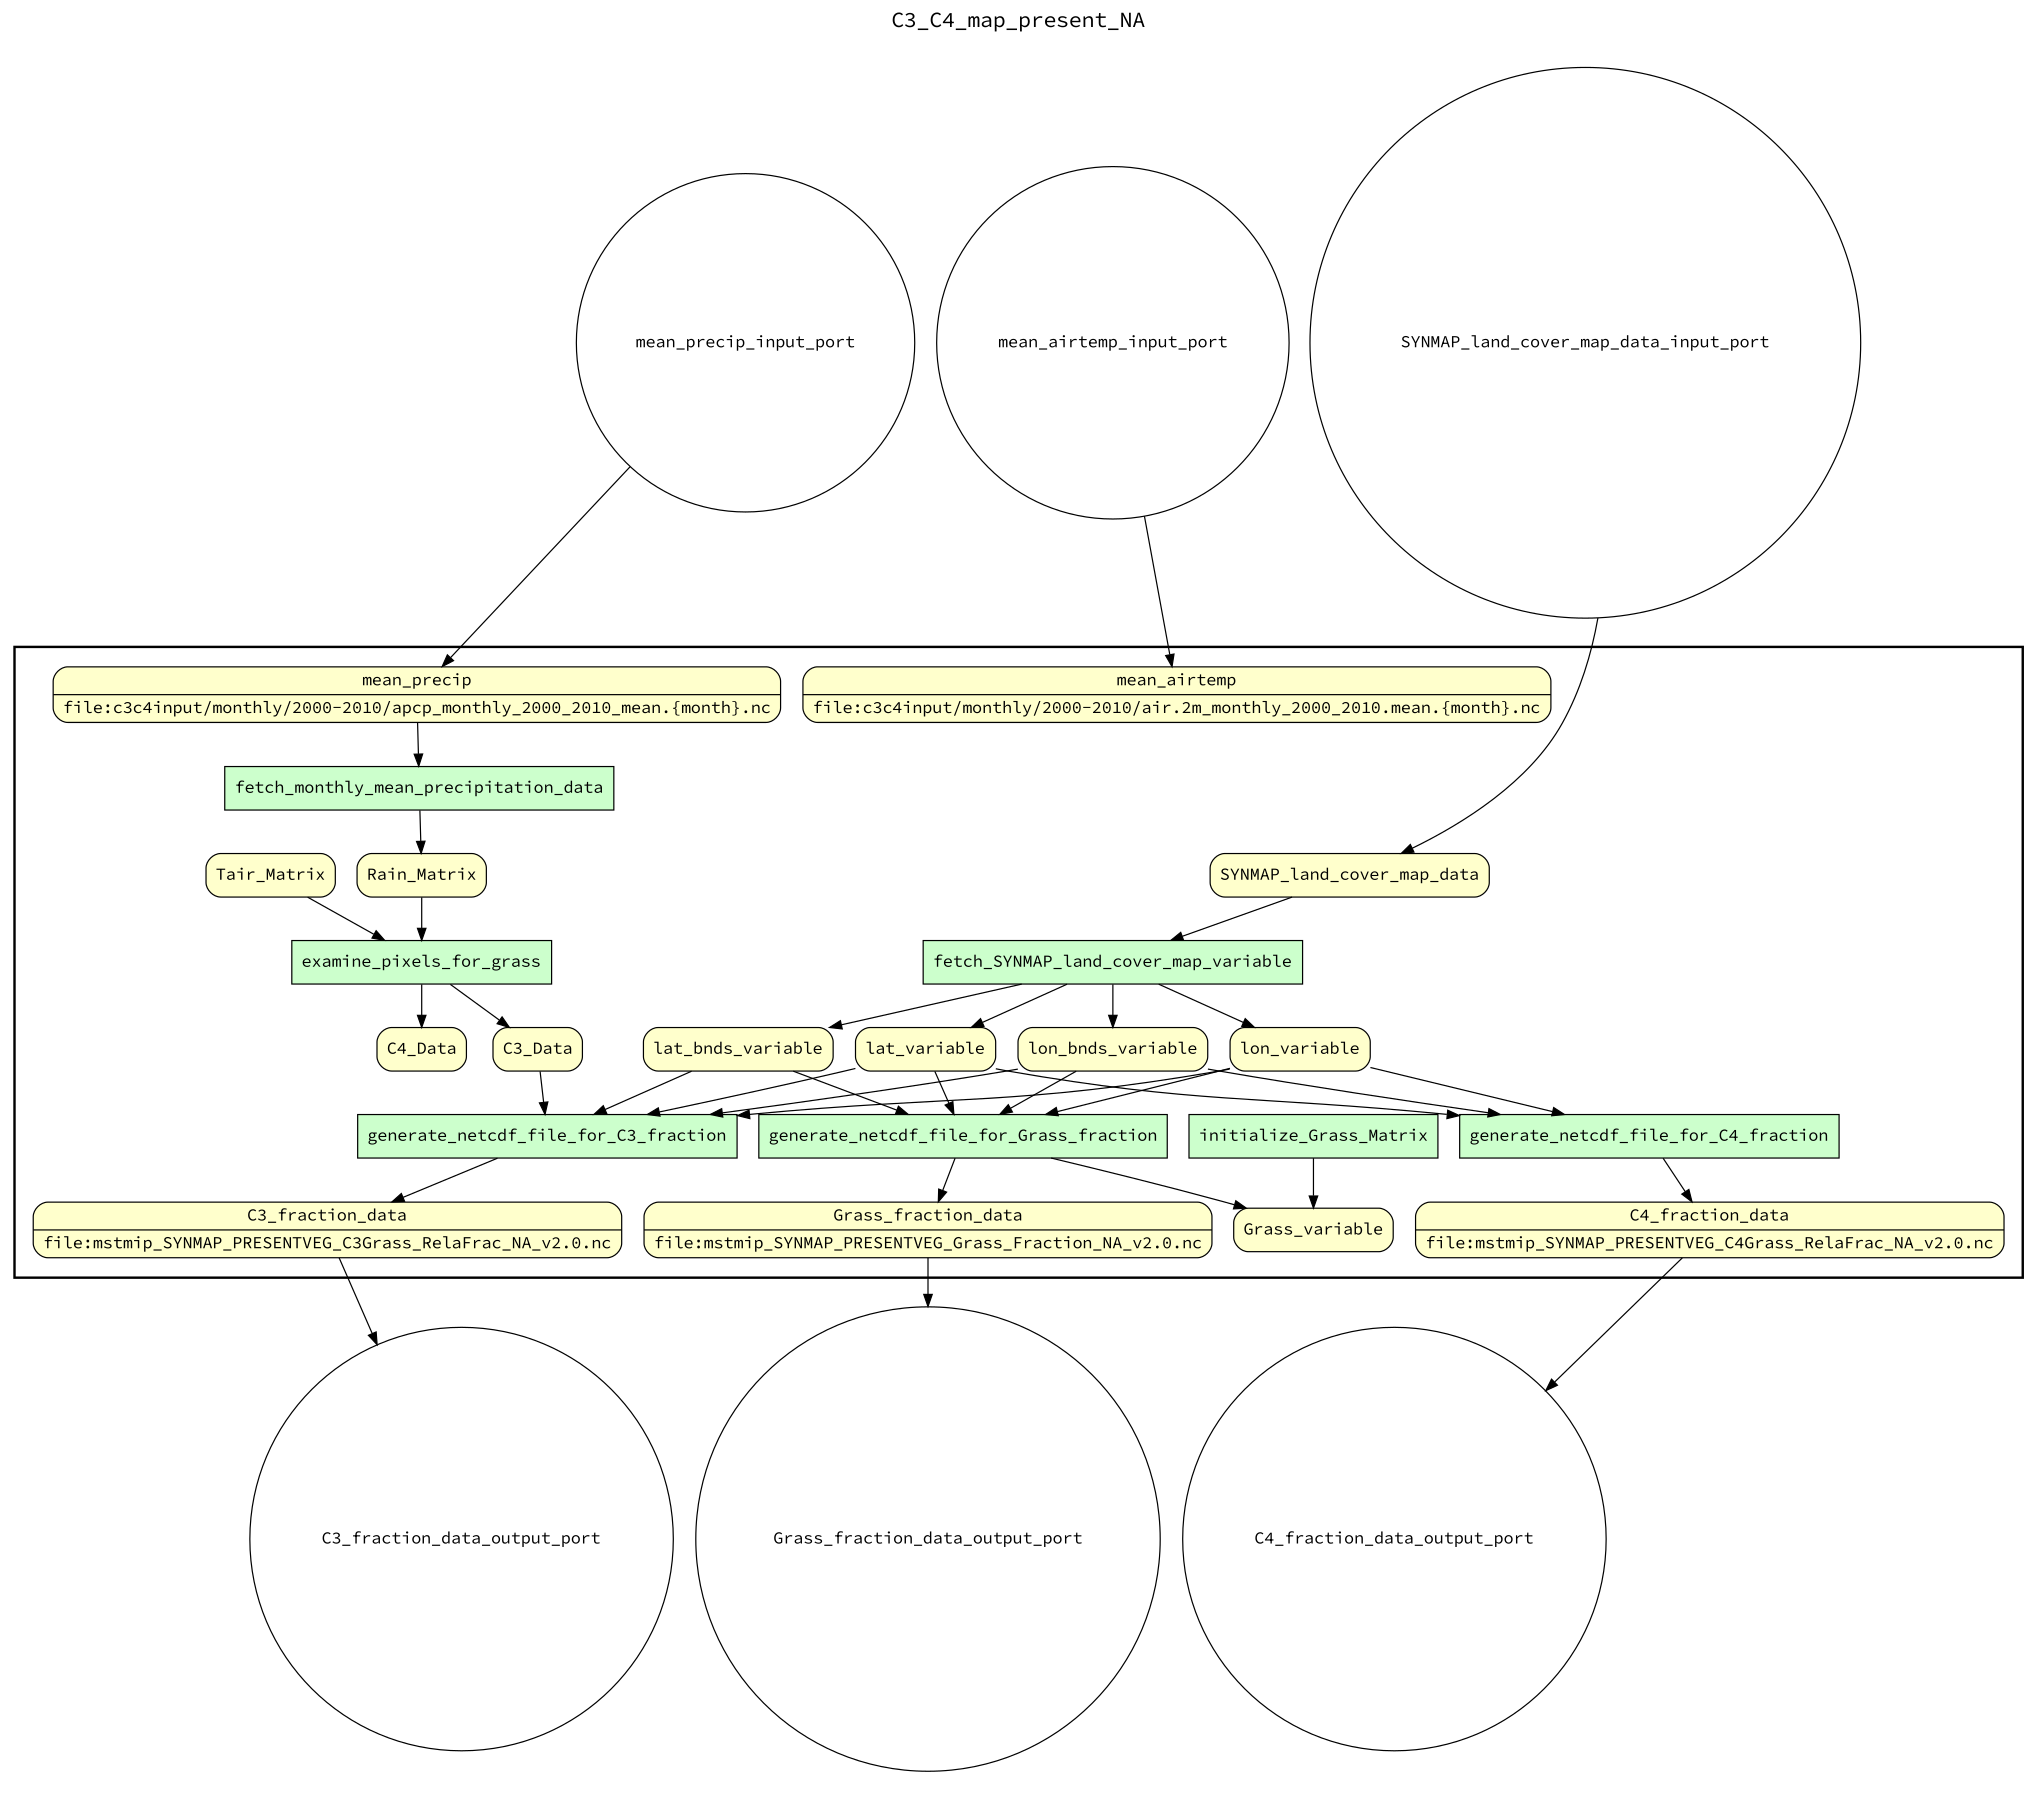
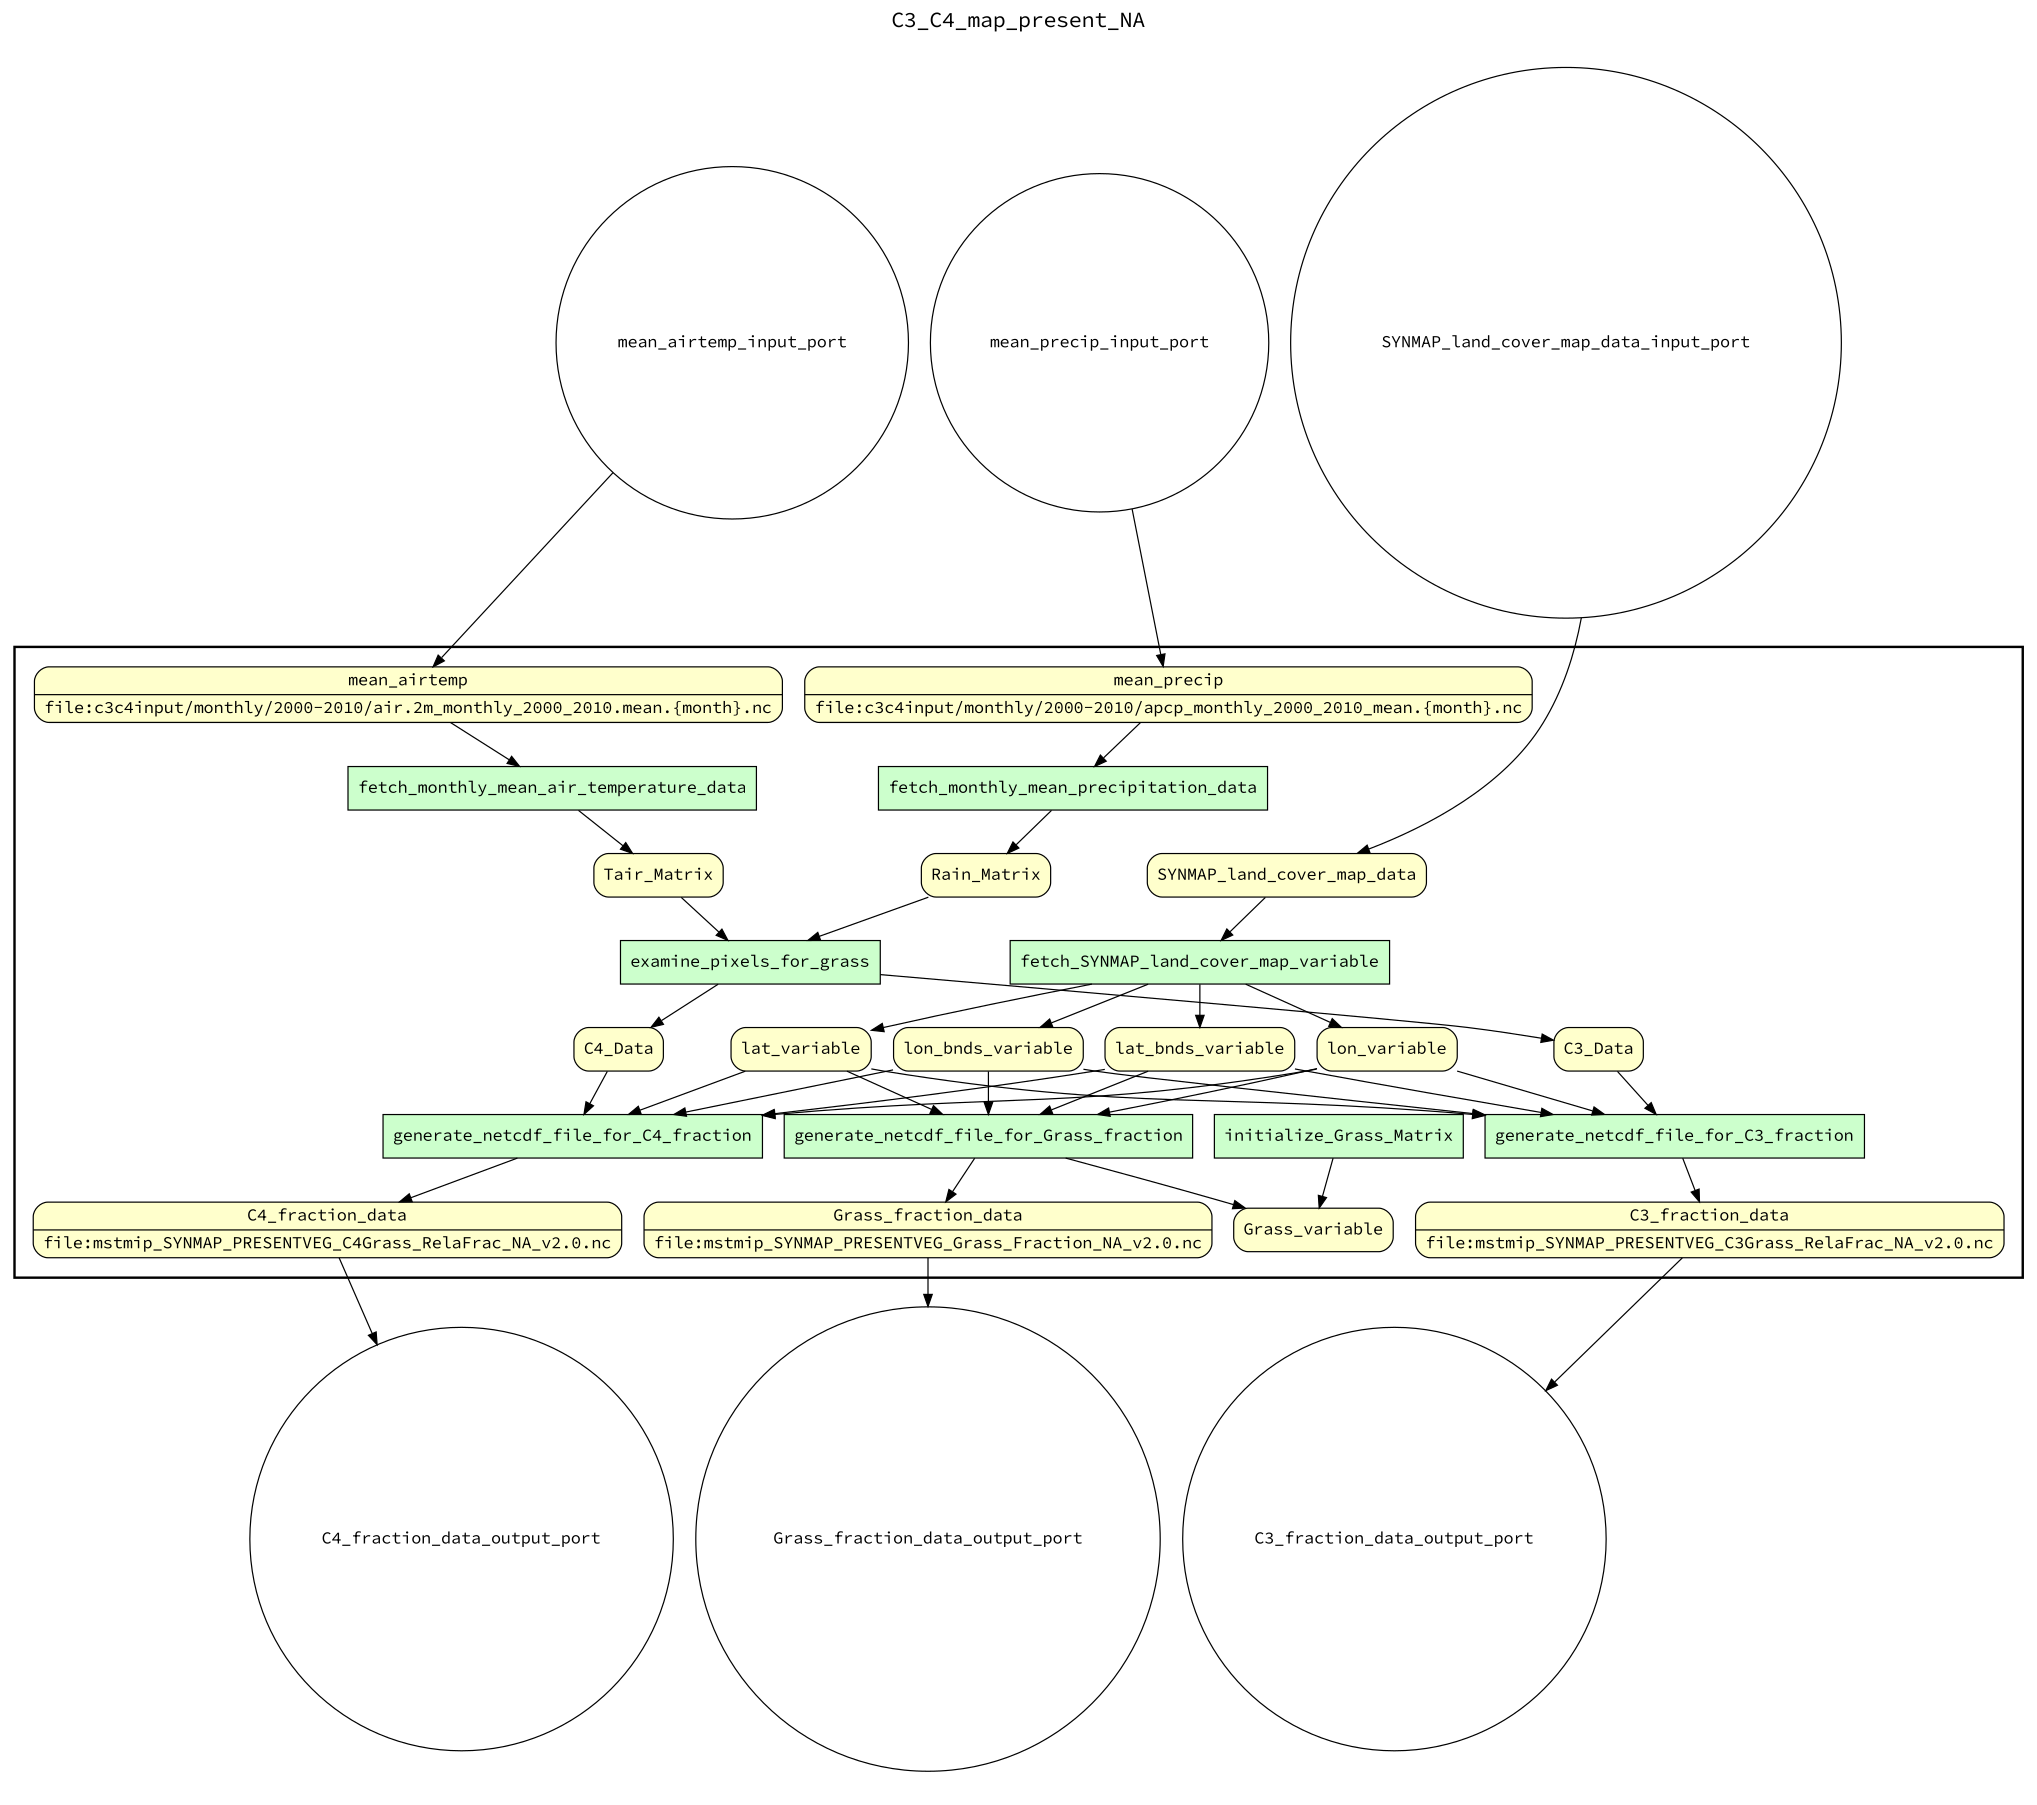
none -> (552, 788)
none -> (599, 1087)
none -> (940, 1093)
